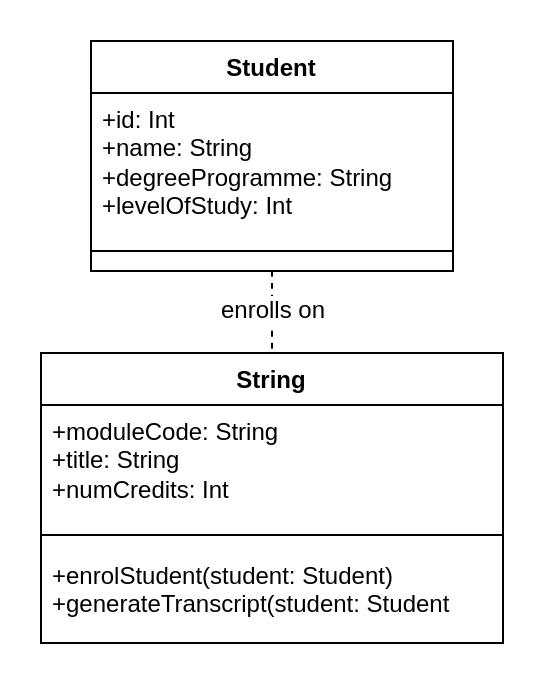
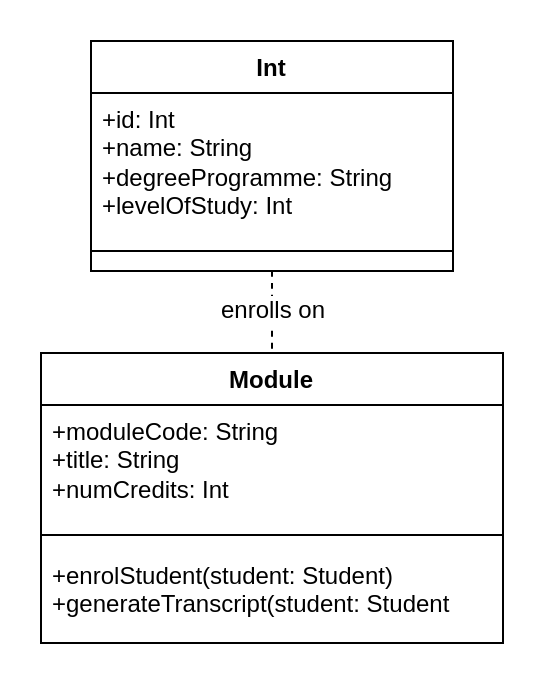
(272, 69) -> (272, 69)
(272, 381) -> (272, 381)
